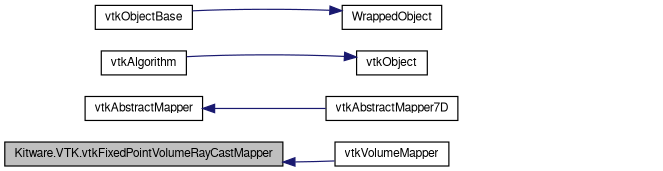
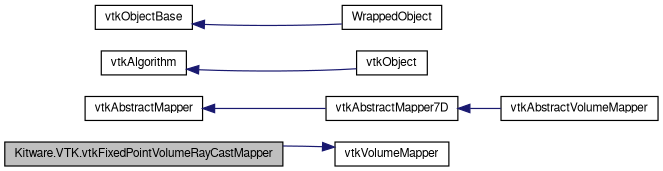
(261, 9) -> (273, 25)
(265, 55) -> (278, 71)
none -> (580, 108)
(315, 162) -> (303, 146)
